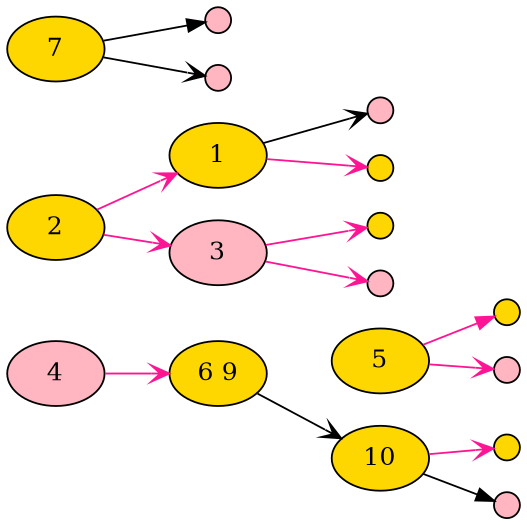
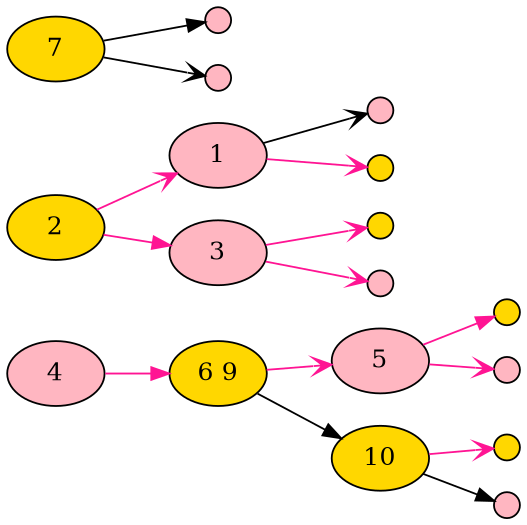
(218, 155) -> (218, 155)
(128, 239) -> (128, 239)
(380, 361) -> (380, 361)
none -> (290, 368)
(128, 374) -> (128, 374)
(291, 412) -> (291, 412)
